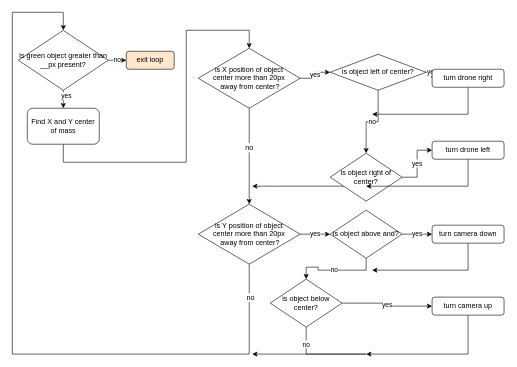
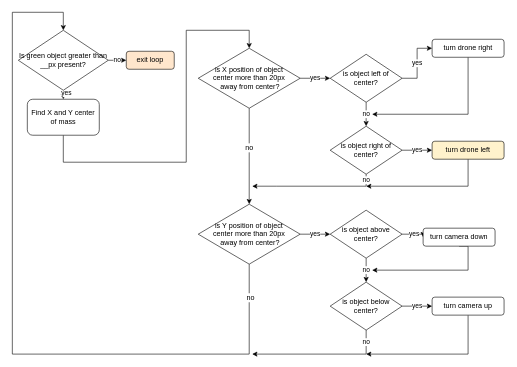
(378, 72) -> (366, 78)
(468, 78) -> (468, 48)
(63, 126) -> (63, 117)
(468, 150) -> (468, 150)
(366, 177) -> (366, 150)
(366, 234) -> (366, 234)
(468, 234) -> (459, 237)
(306, 303) -> (366, 306)
